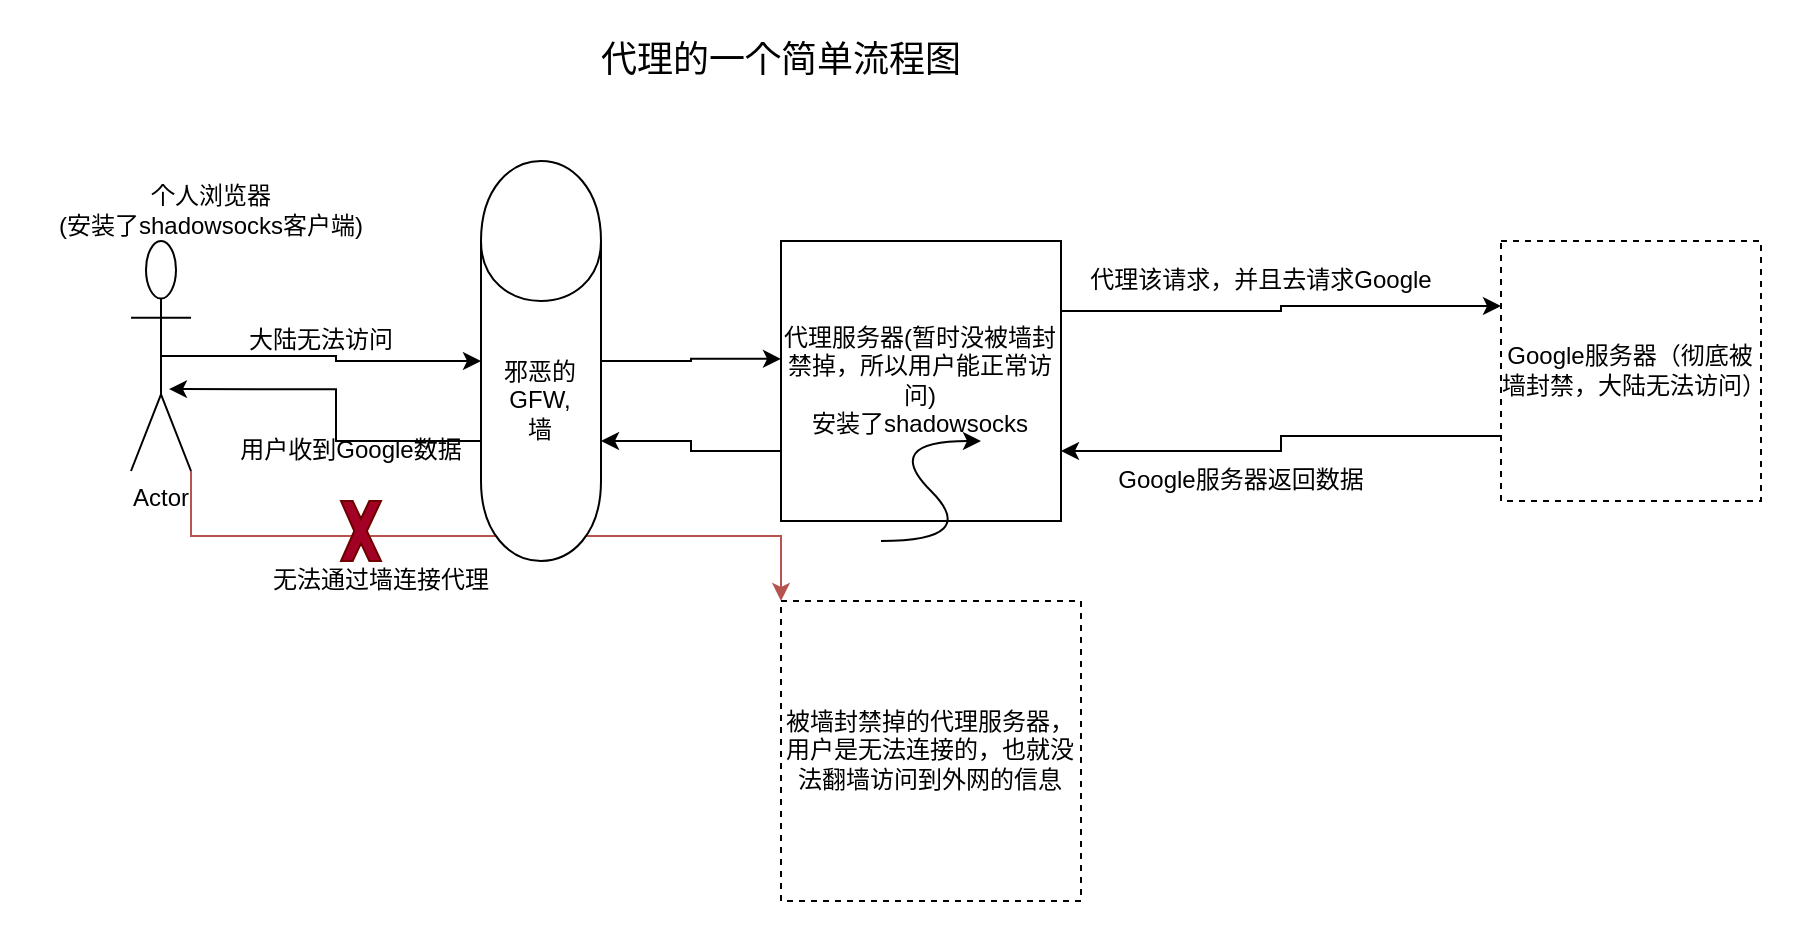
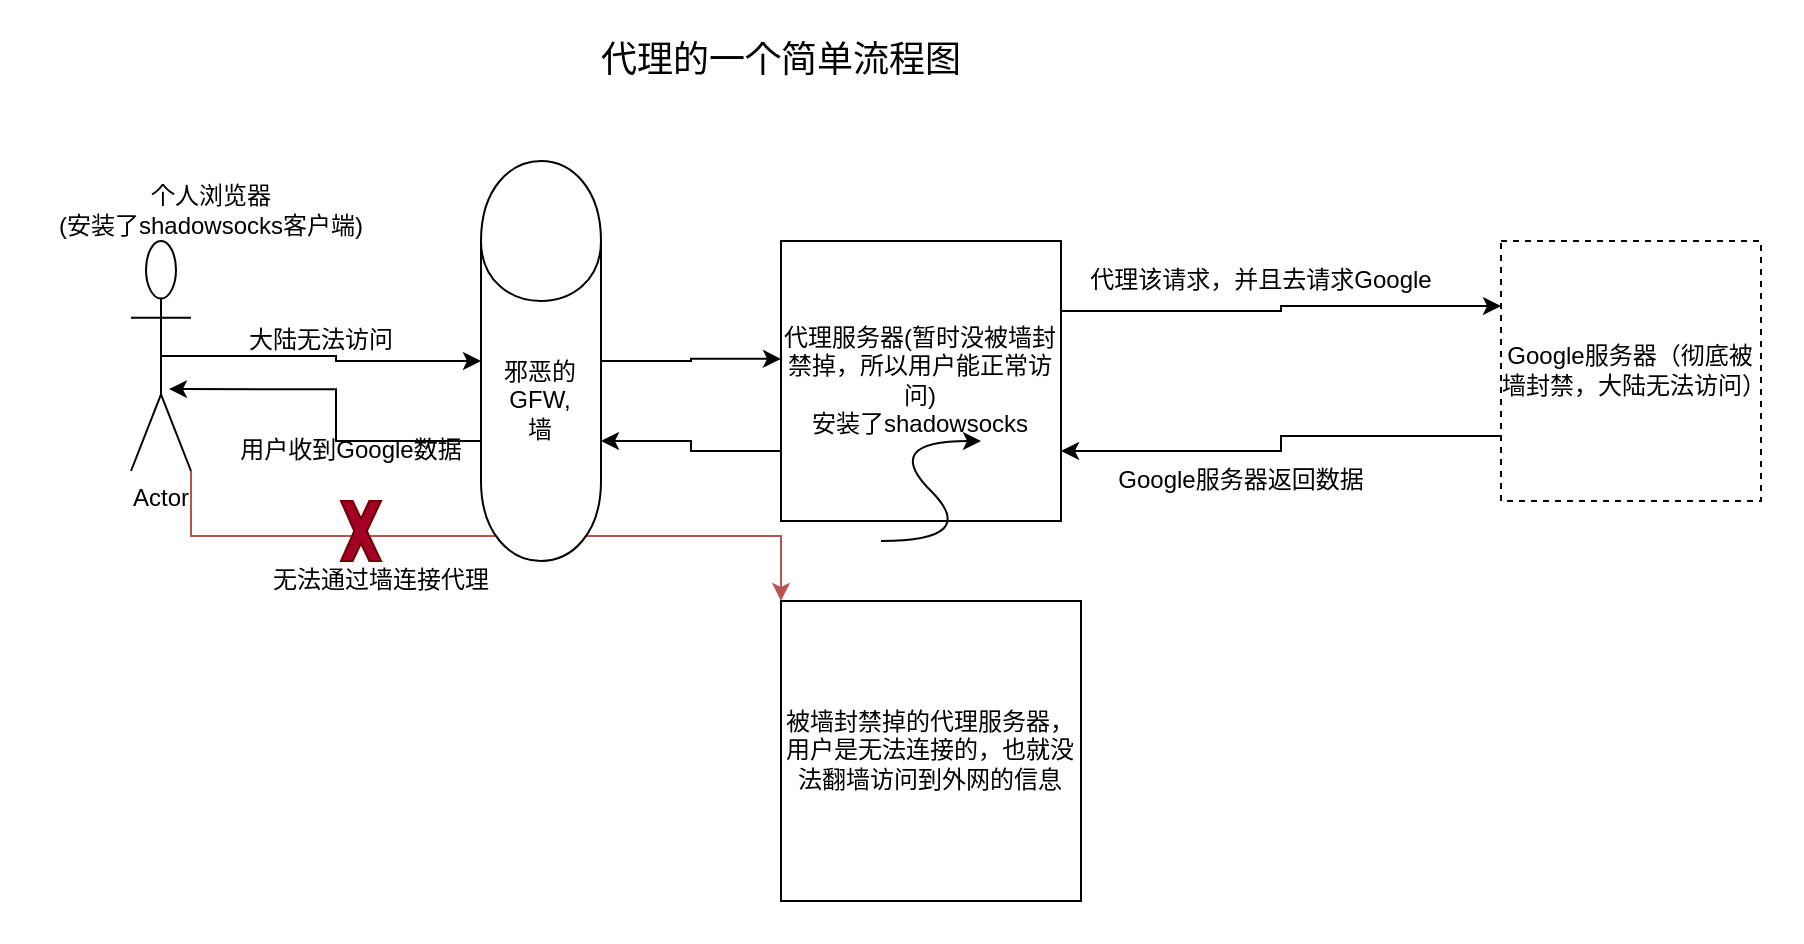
(931, 751) -> (931, 751)
